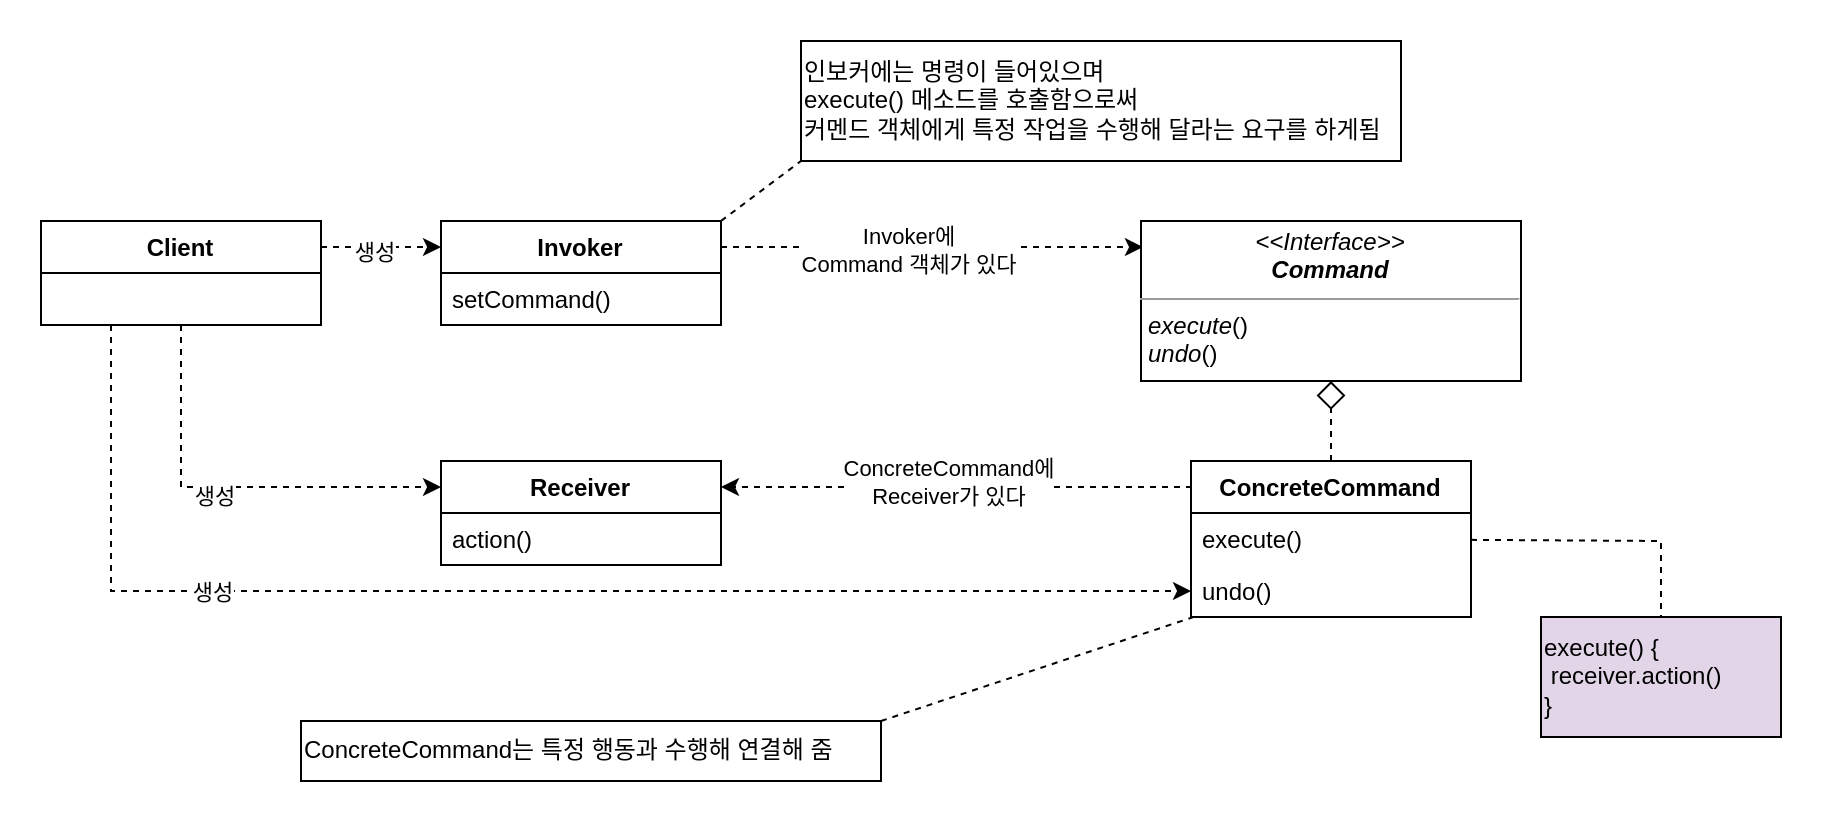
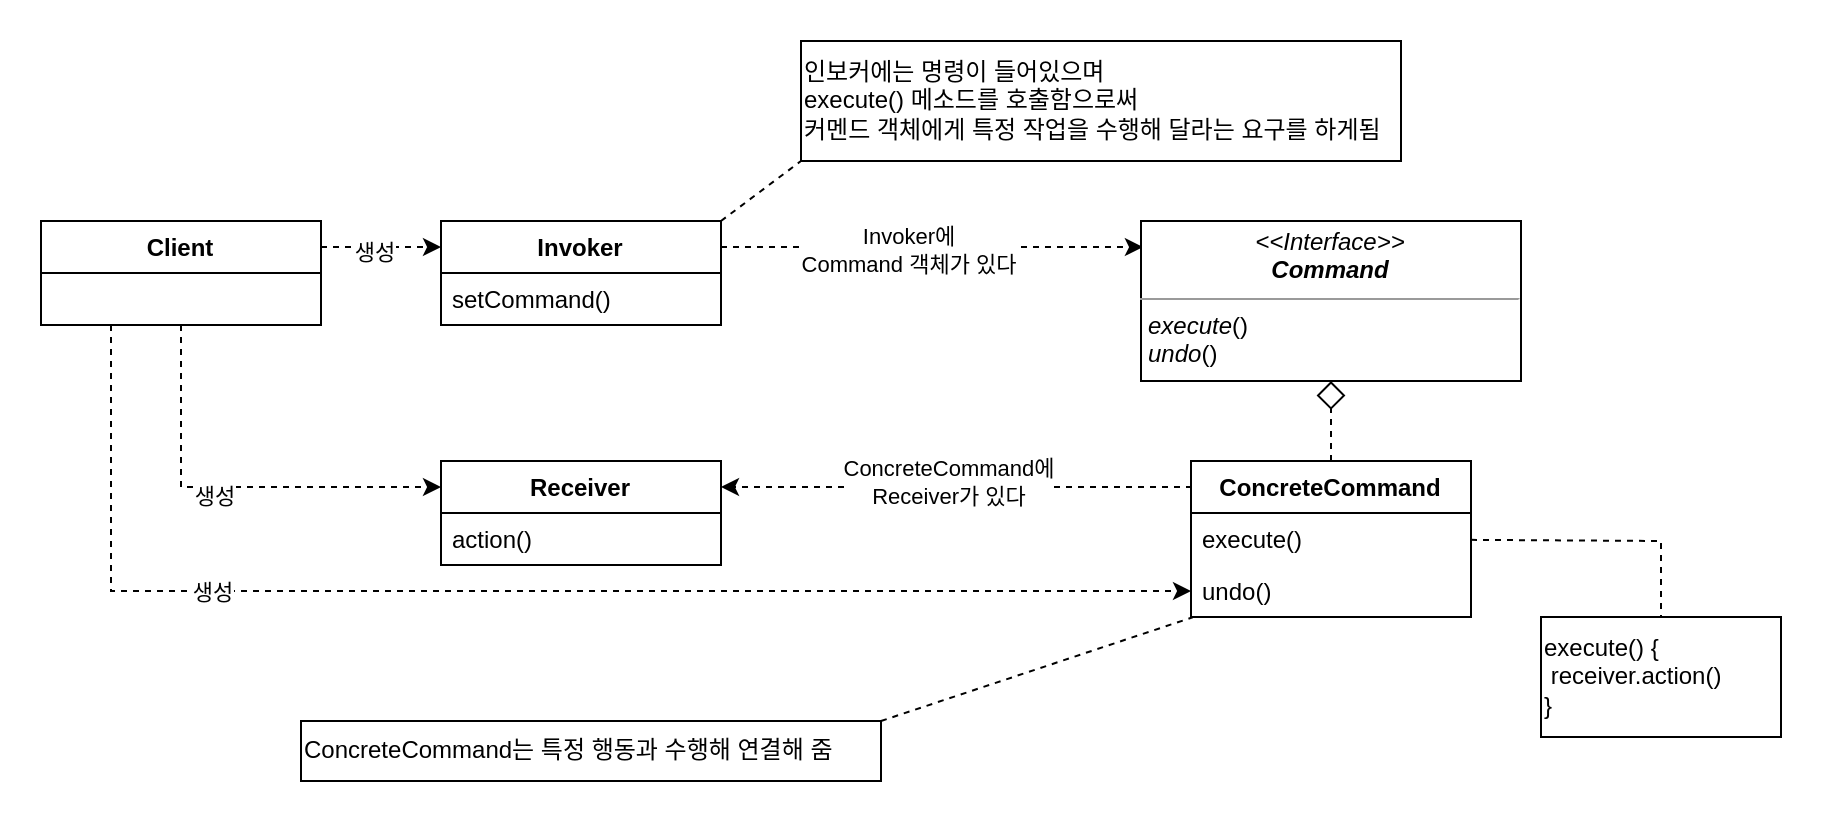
(1661, 677) -> (1661, 677)
